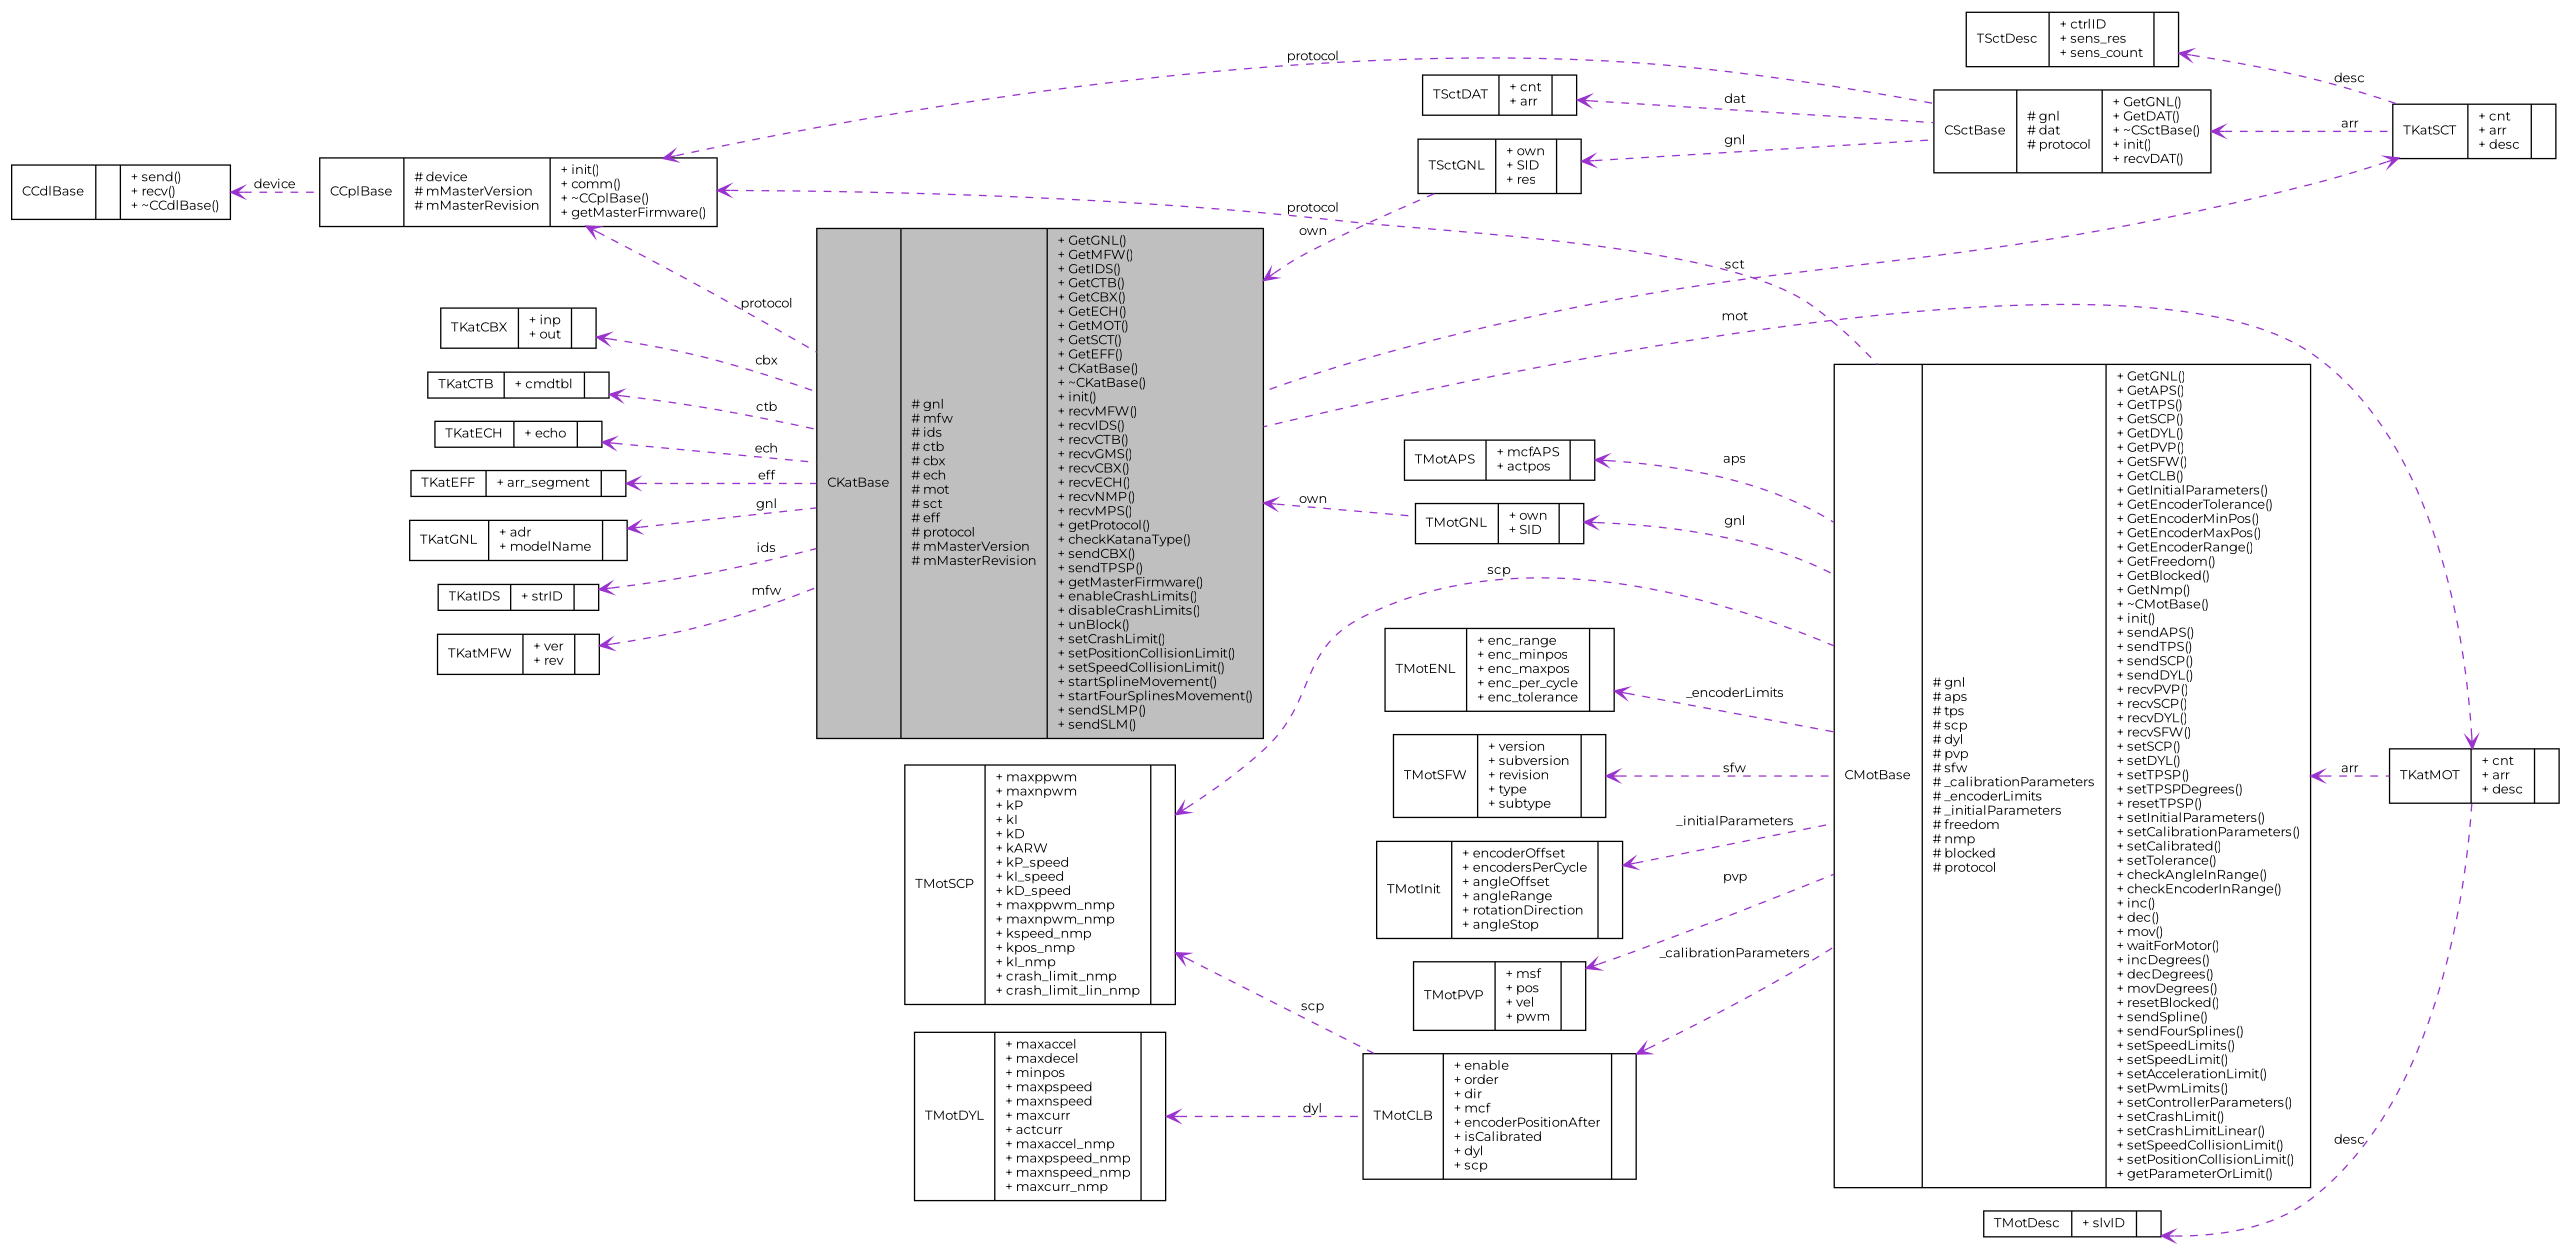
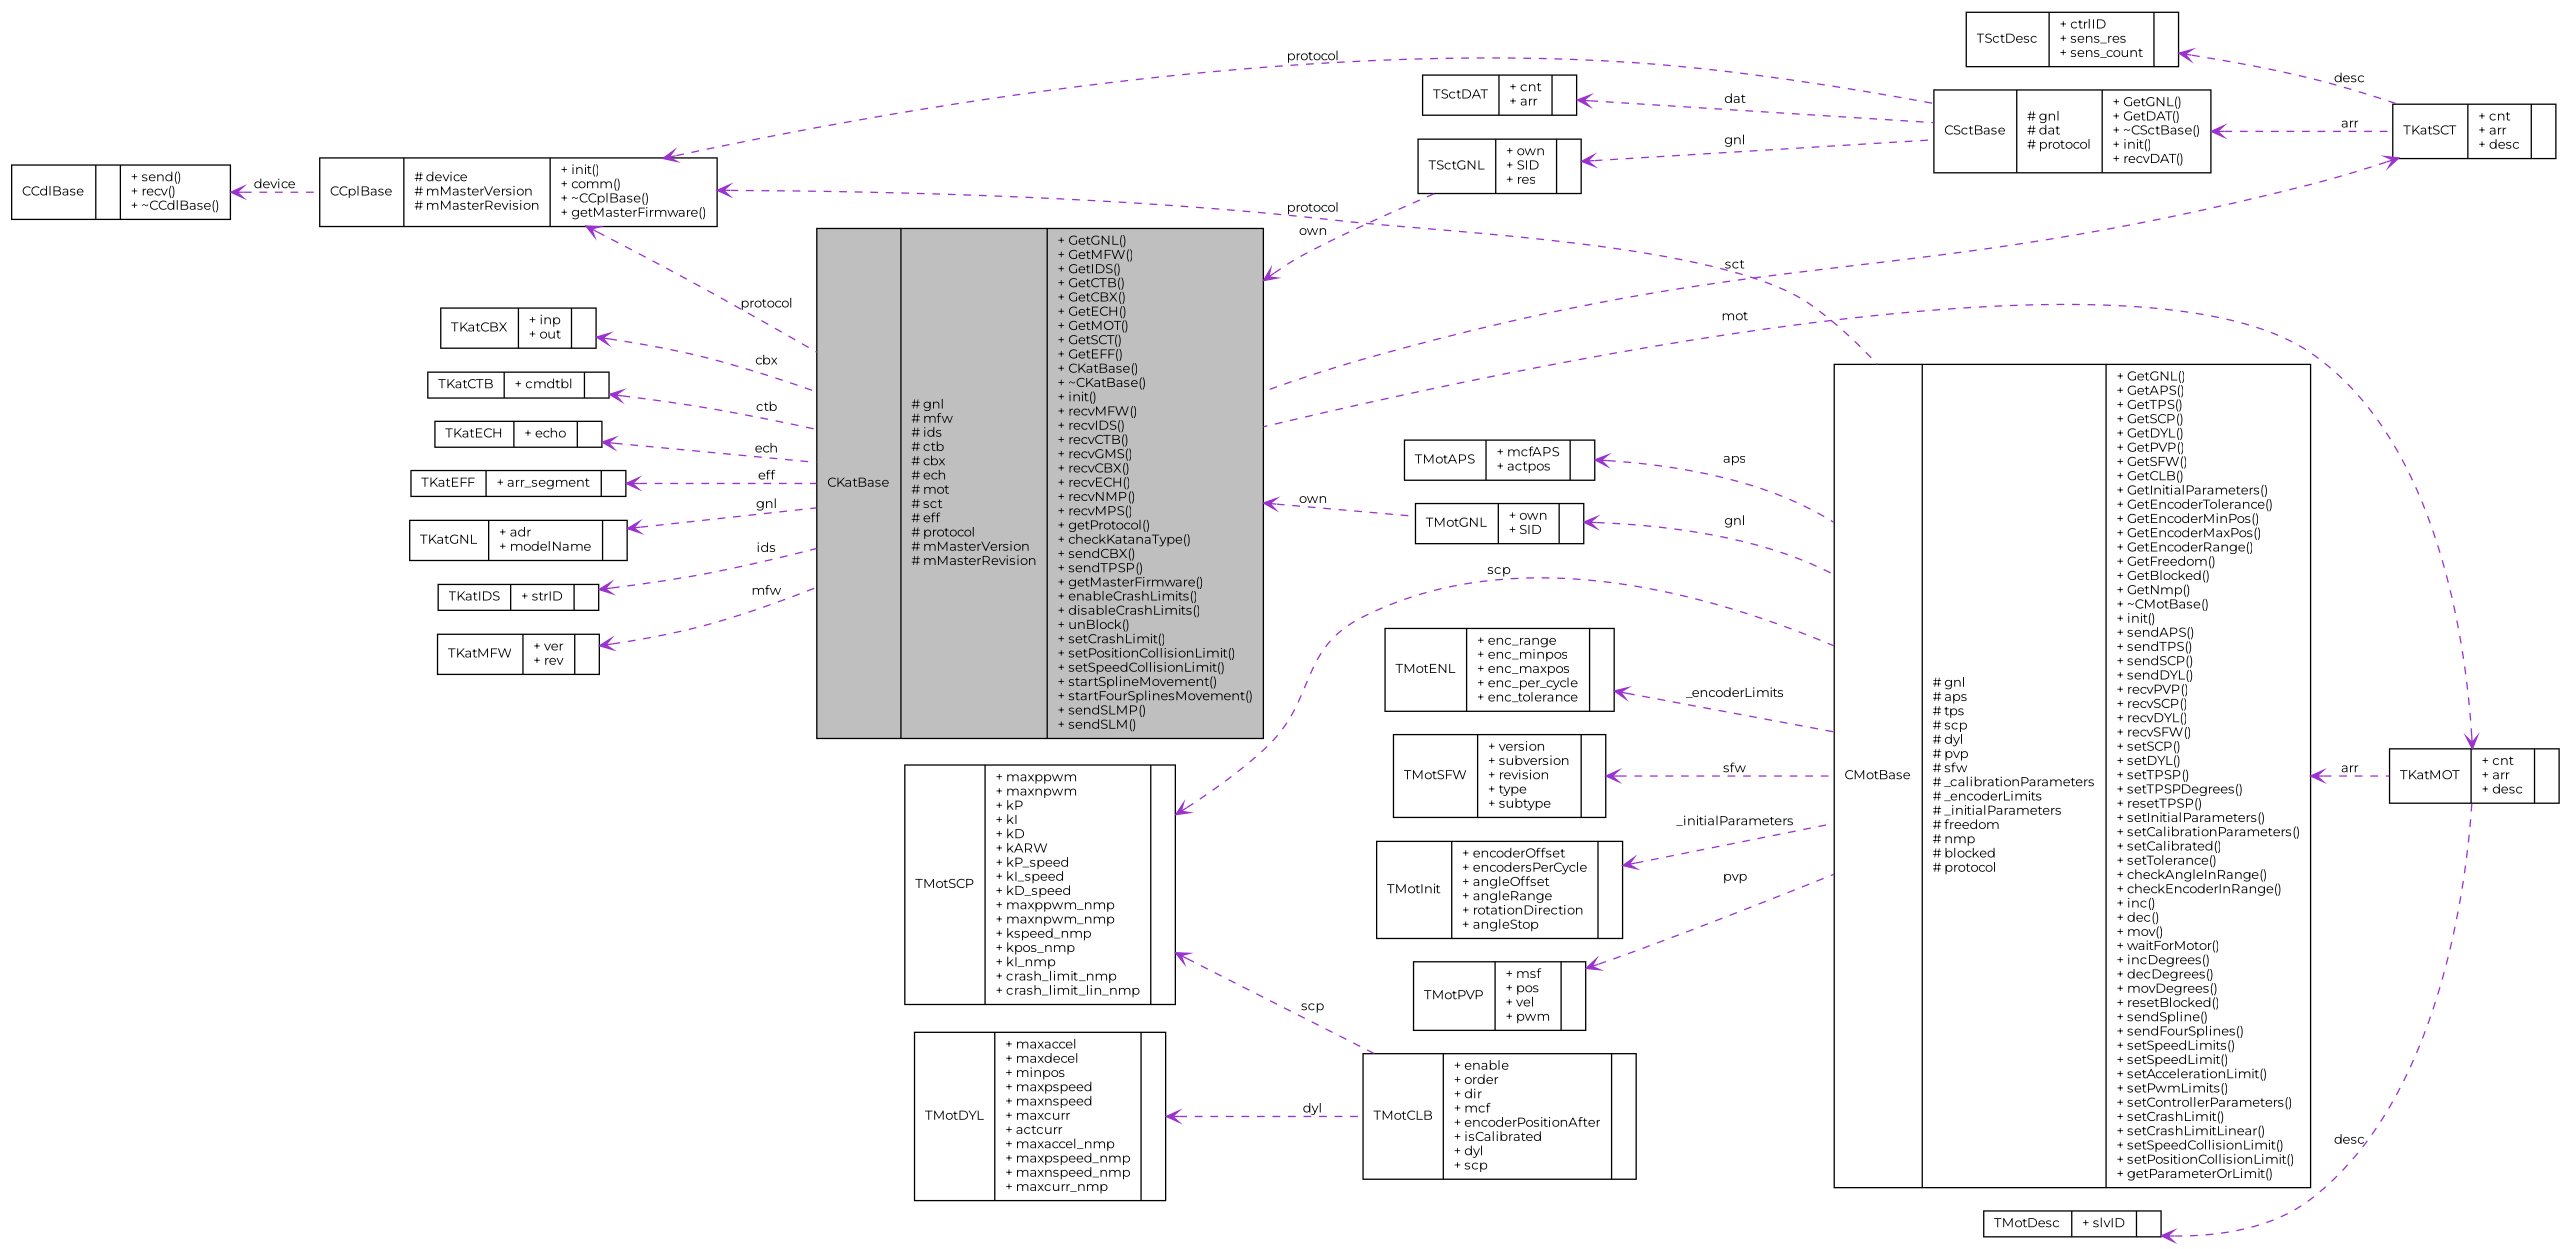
(1742, 1000) -> none
